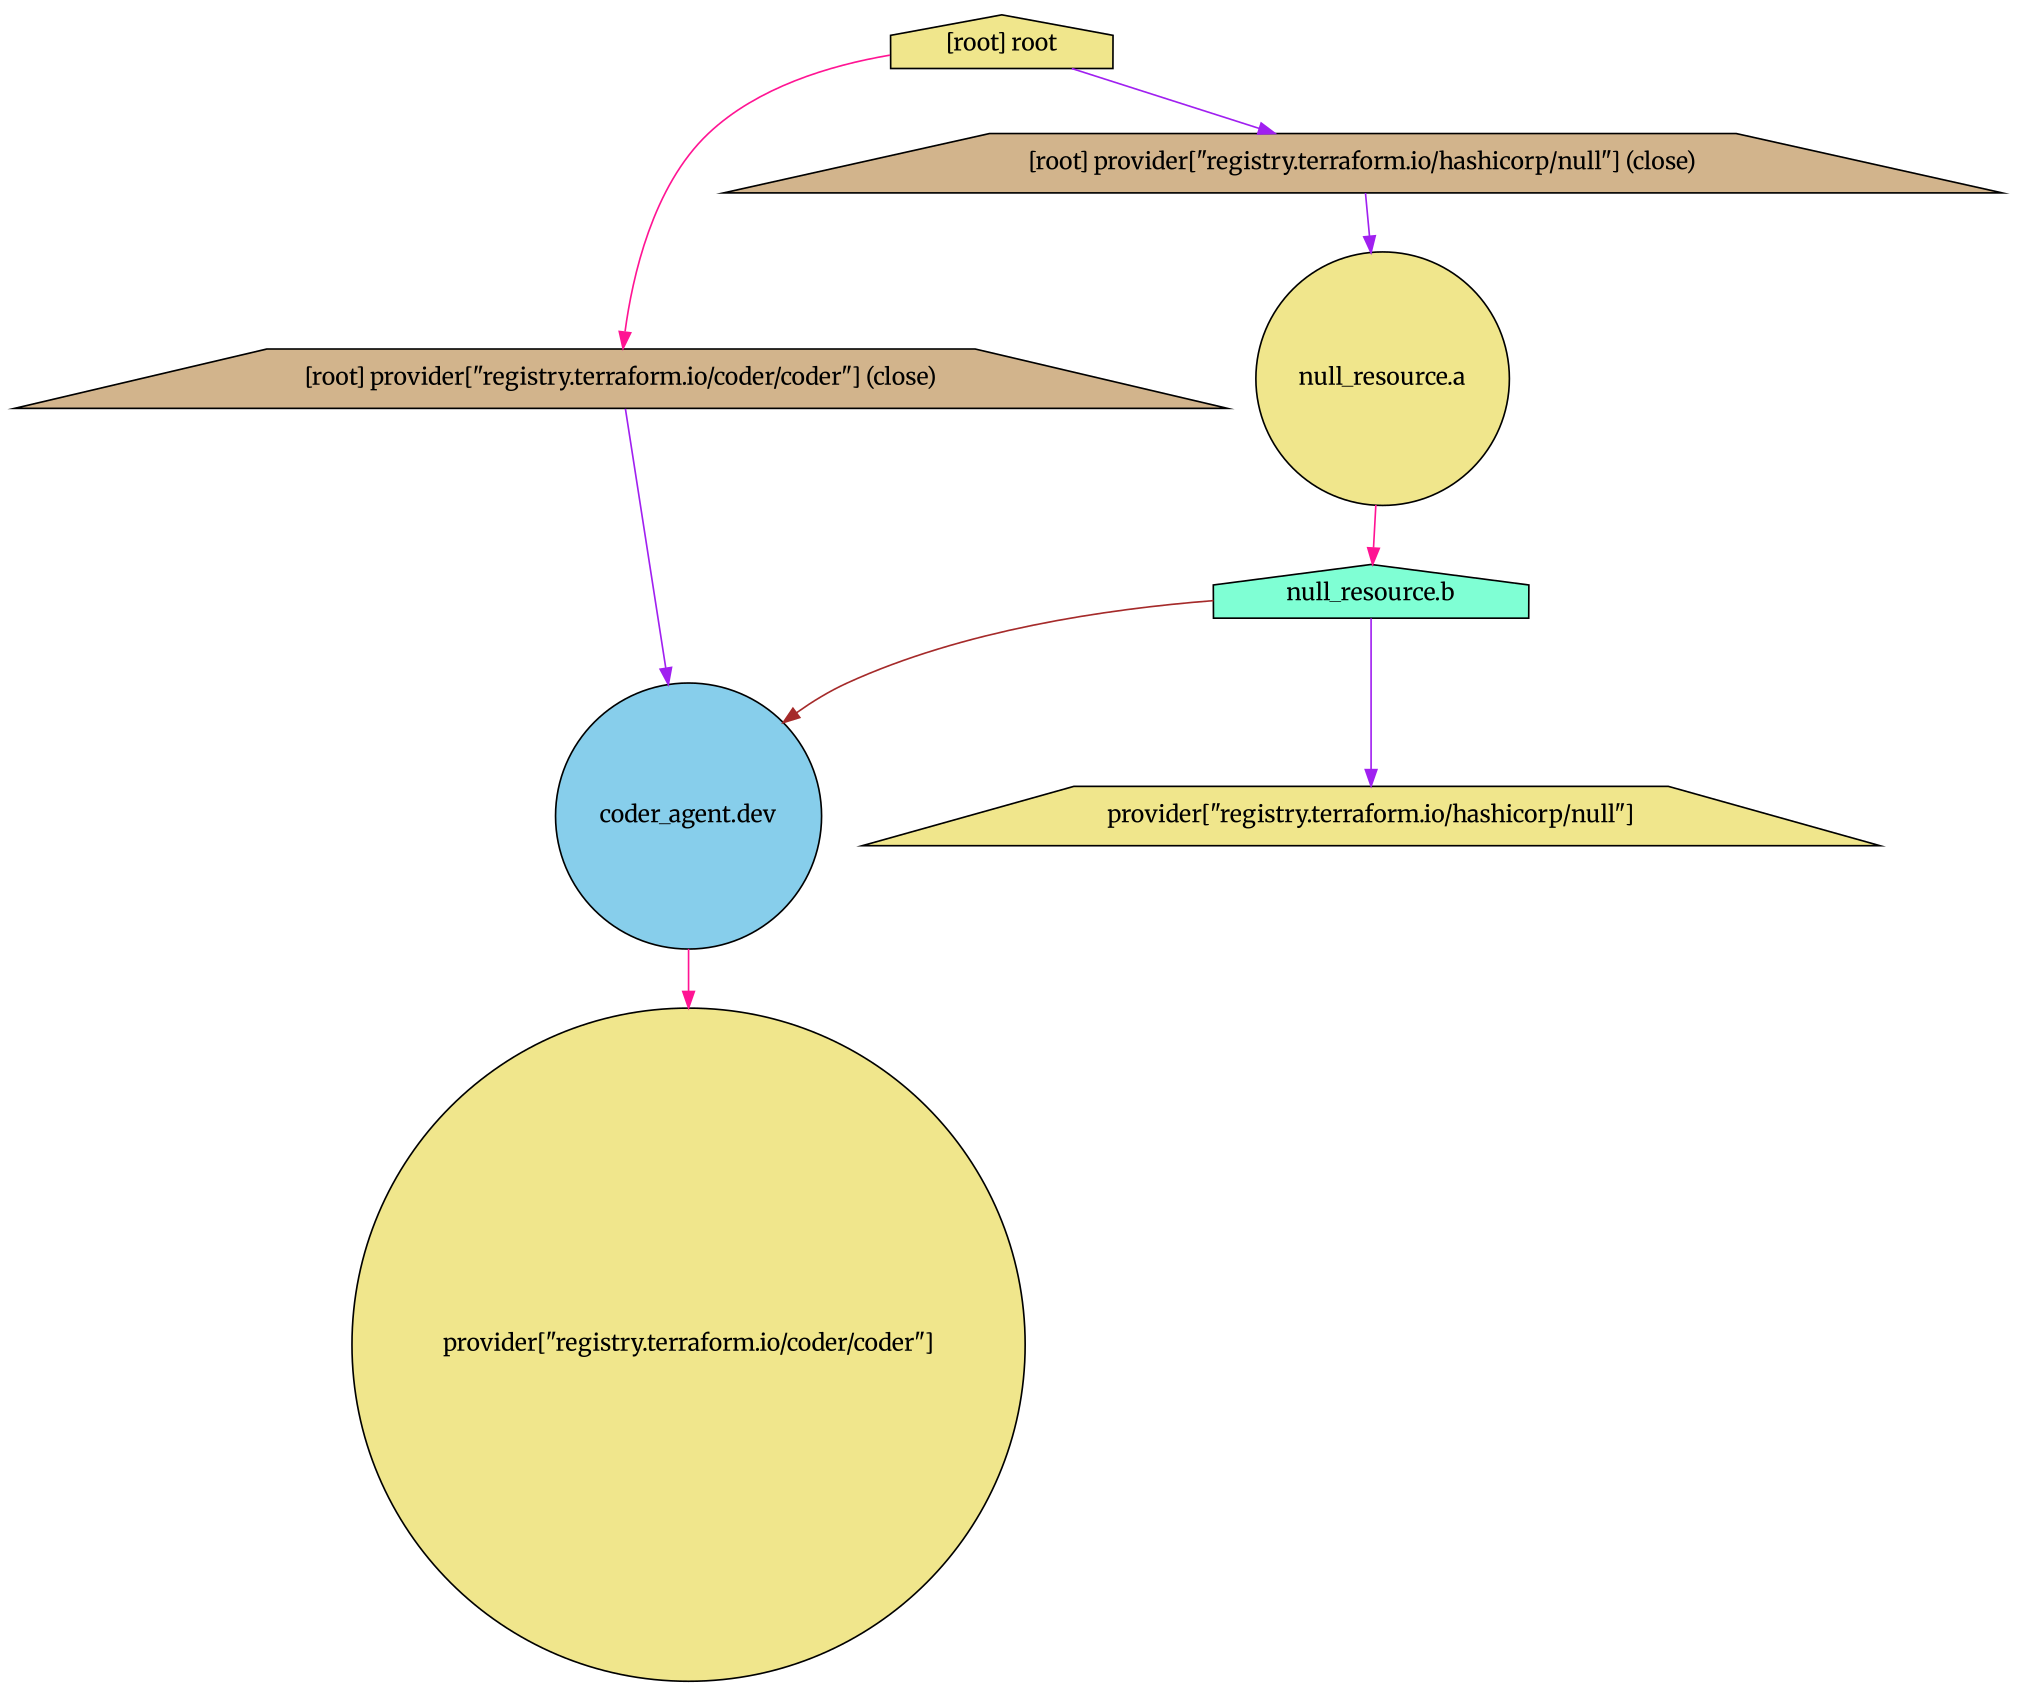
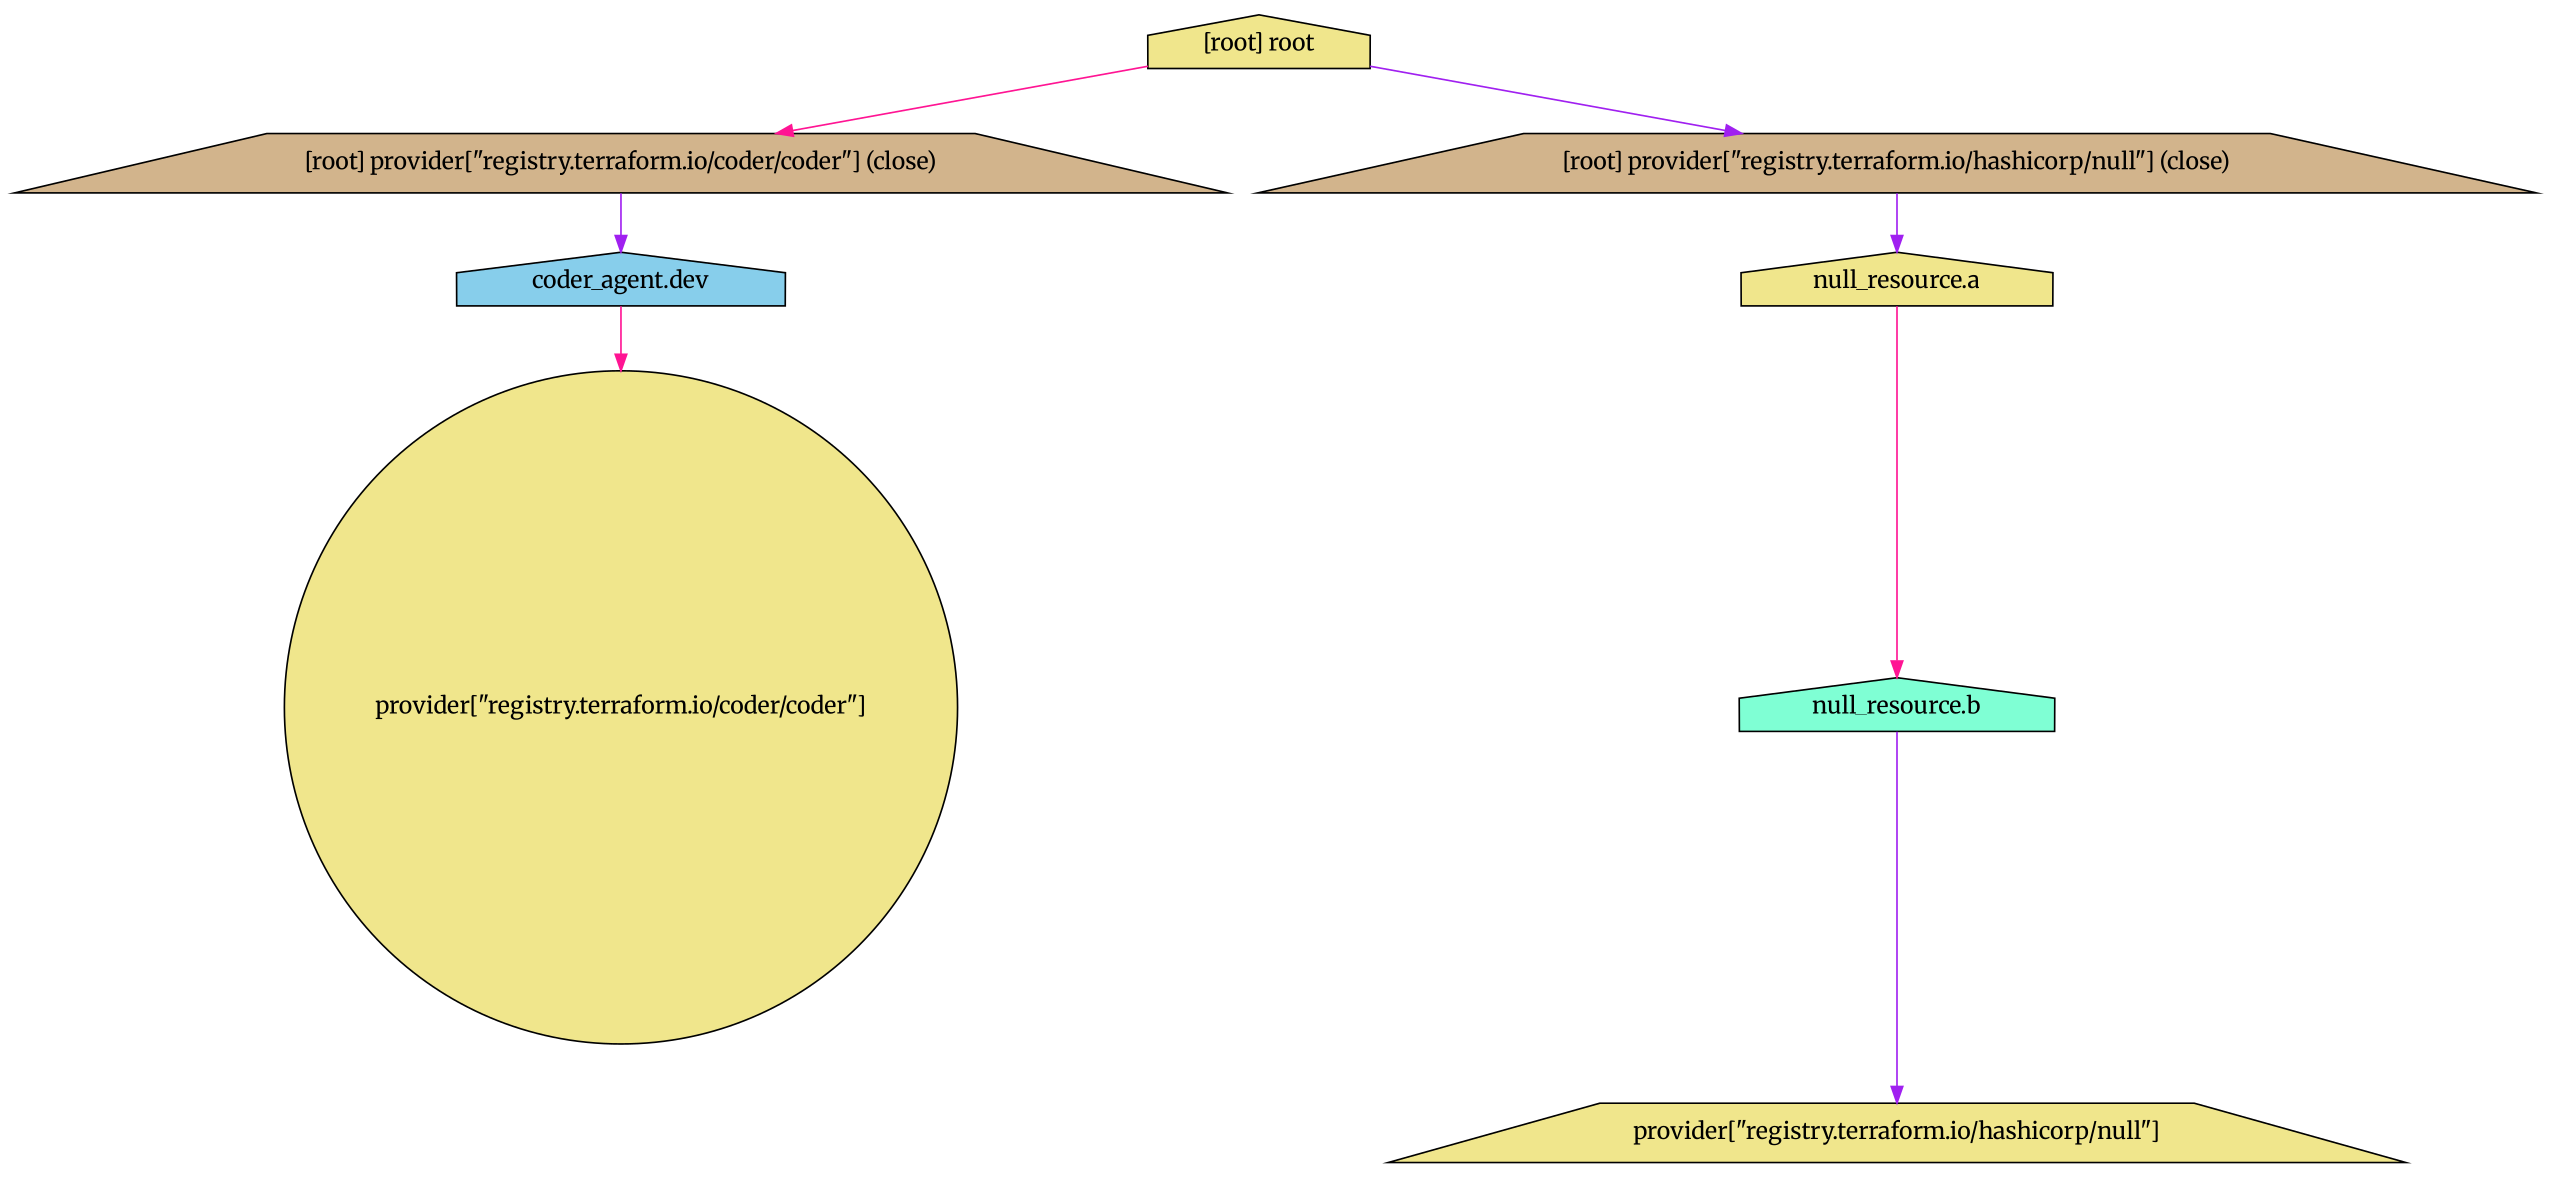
(1383, 379) -> (1897, 282)
(998, 633) -> none
(689, 816) -> (621, 282)
